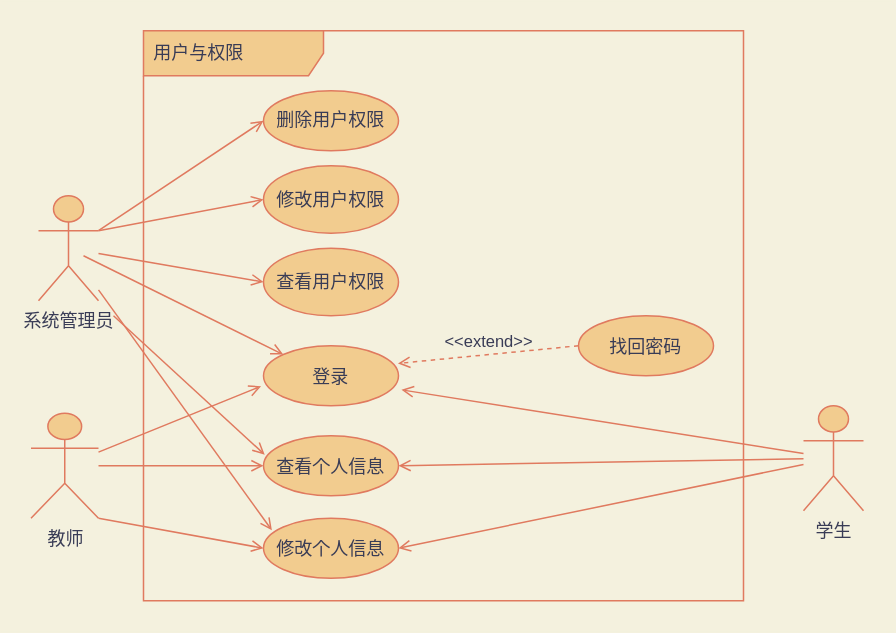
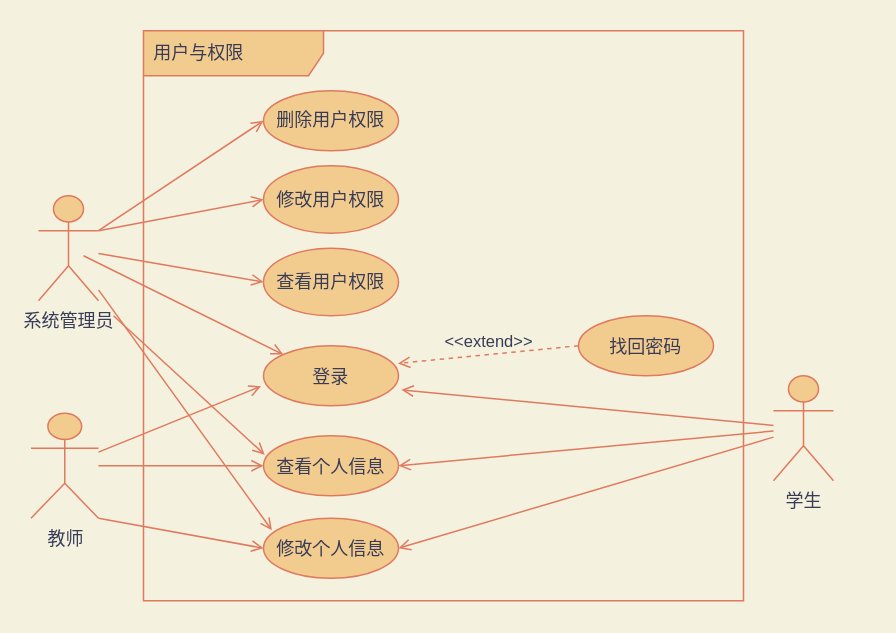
(833, 458) -> (803, 428)
